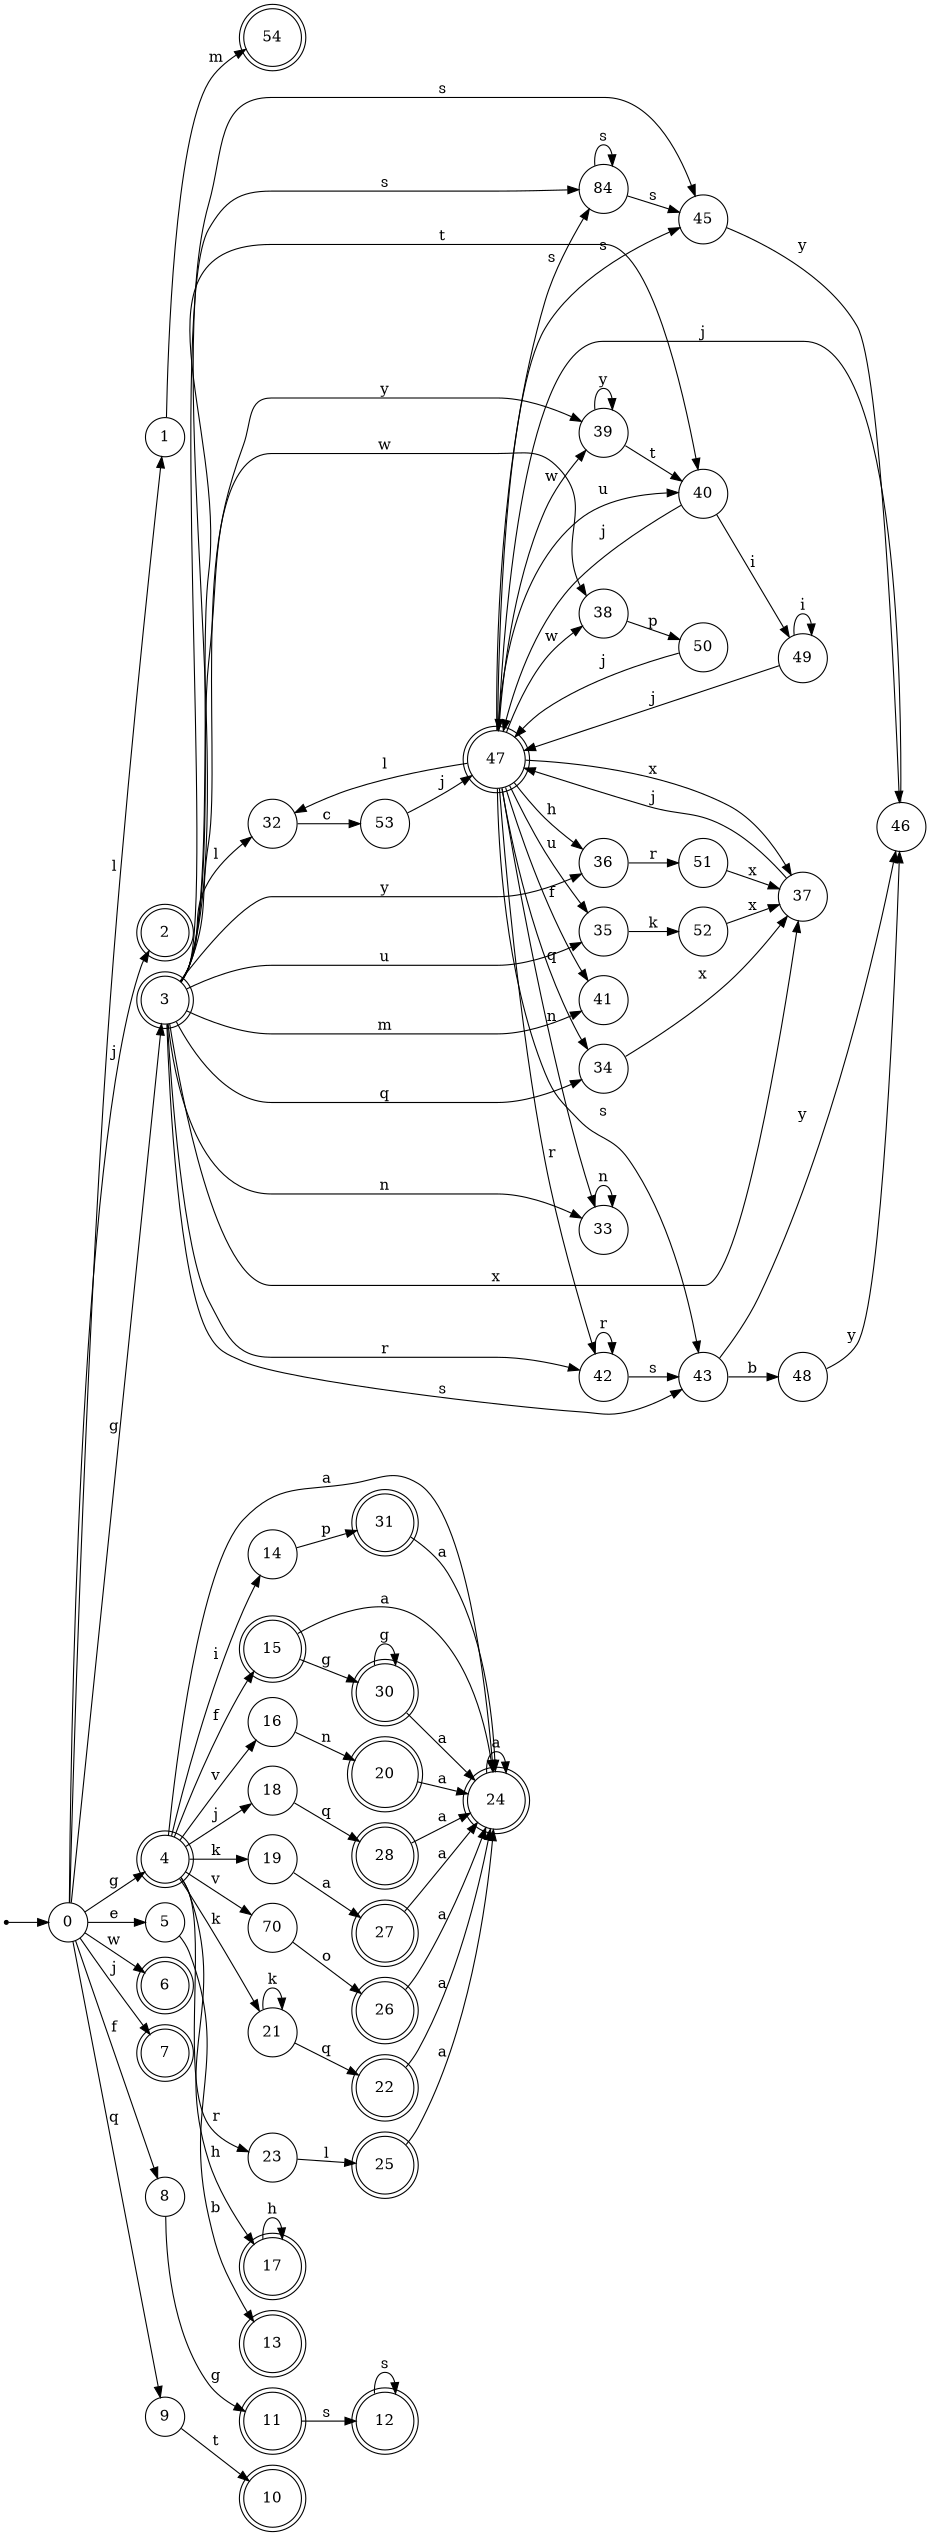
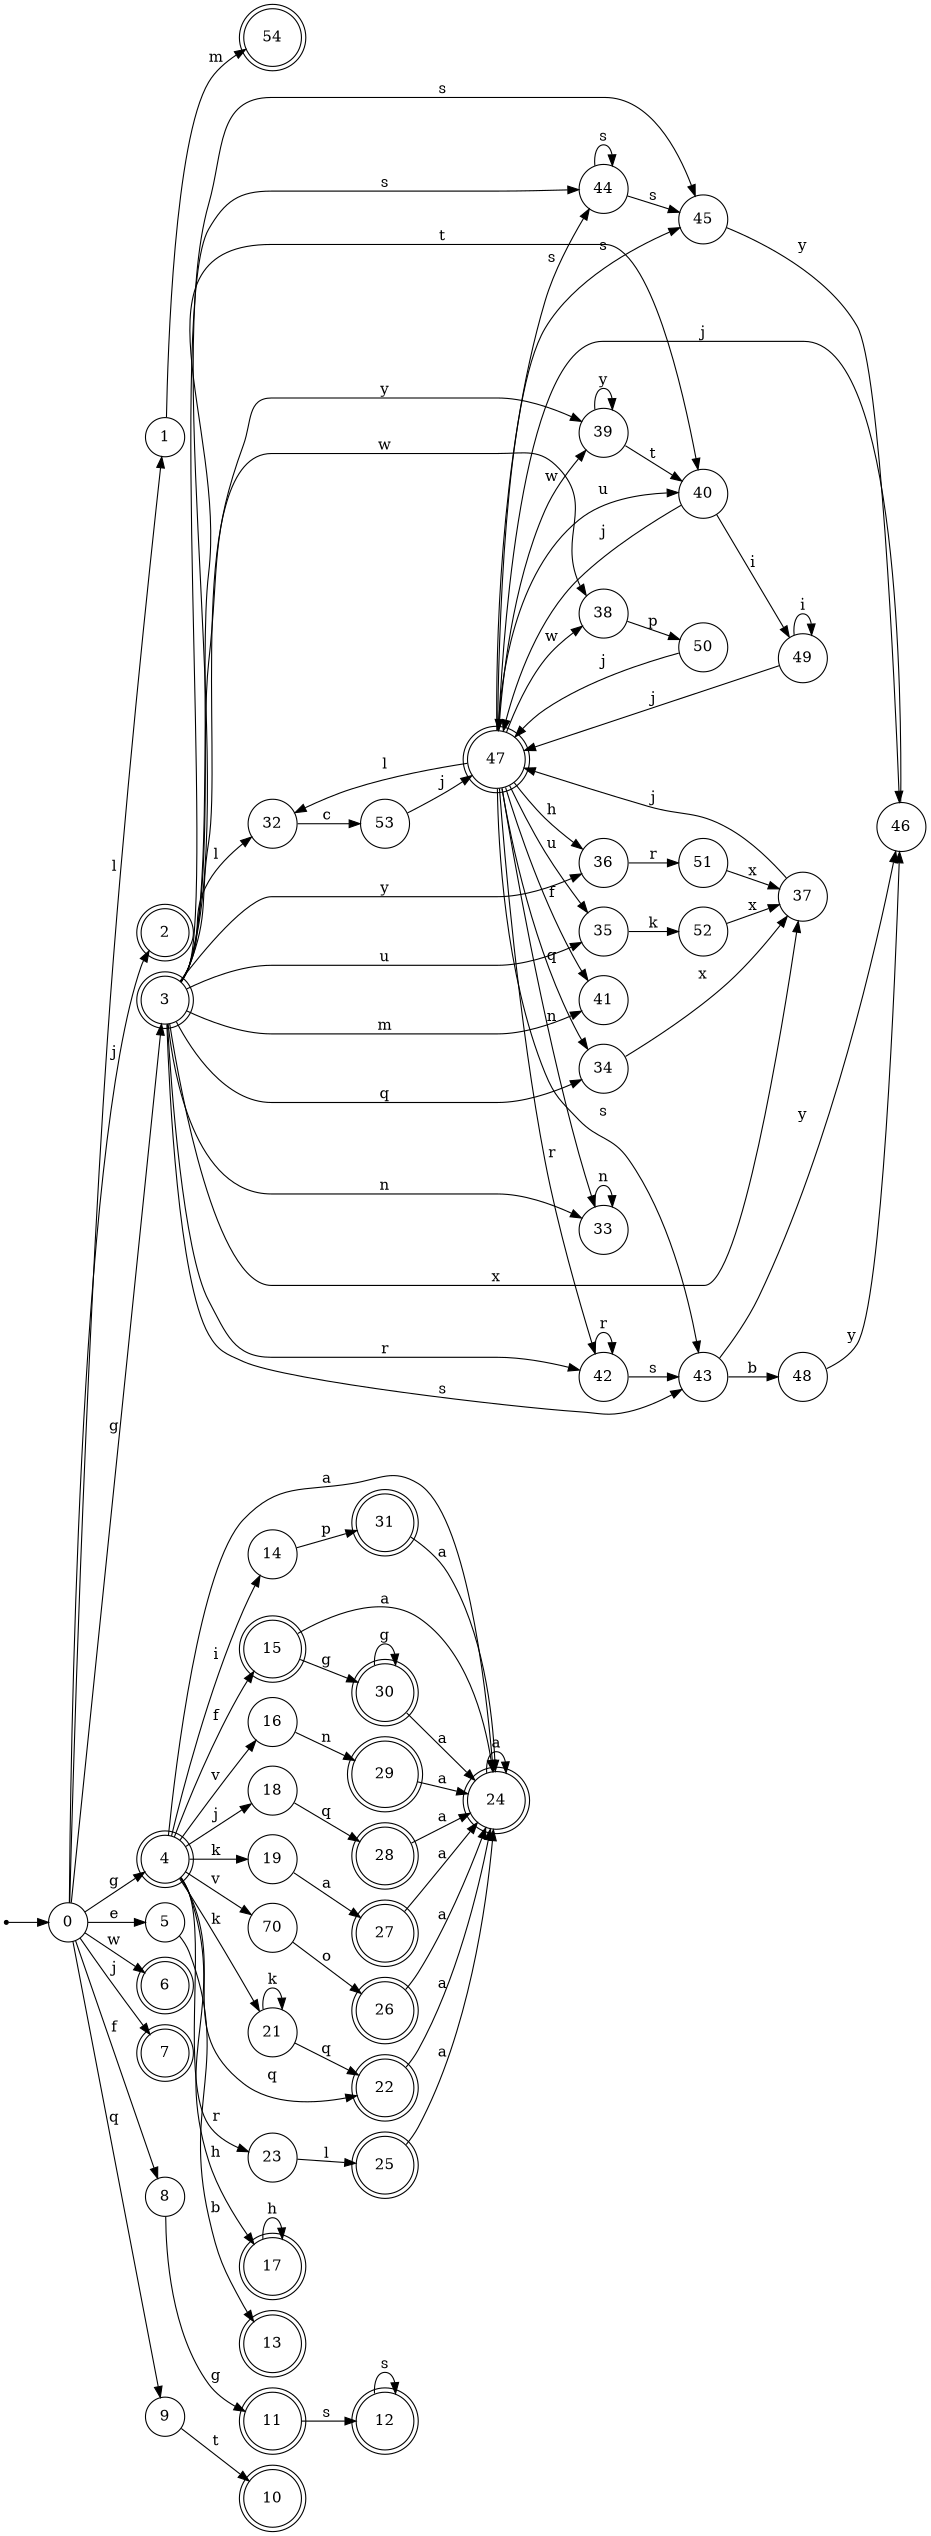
(604, 189) -> (604, 189)
(670, 783) -> none
(385, 1774) -> (385, 1774)
none -> (217, 2052)
